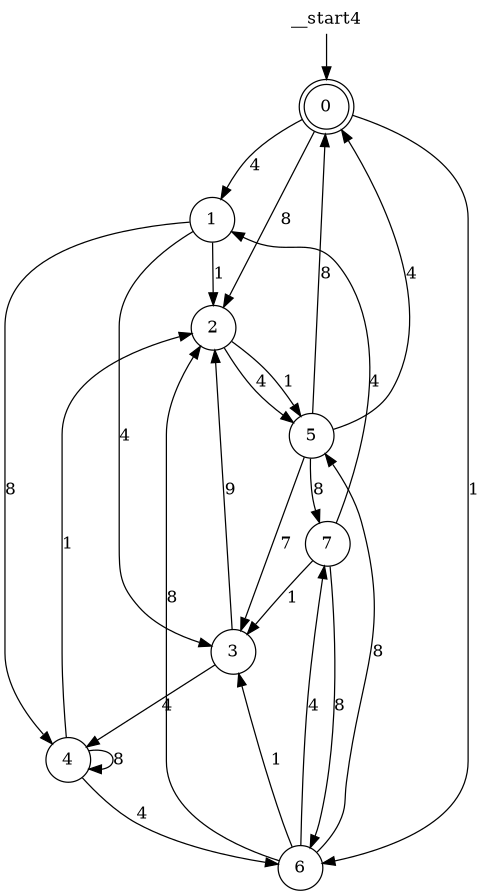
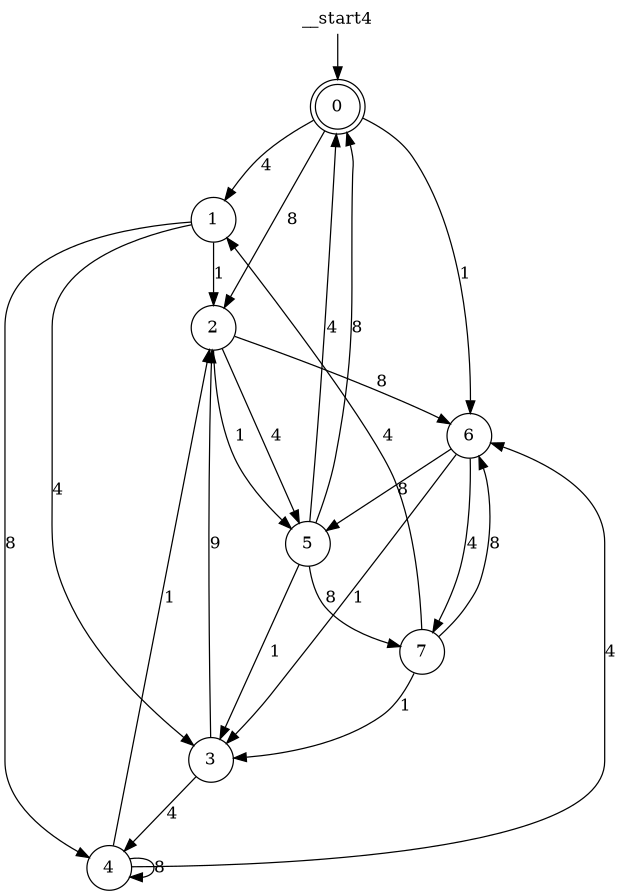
(287, 544) -> (276, 652)
(166, 650) -> (358, 383)
